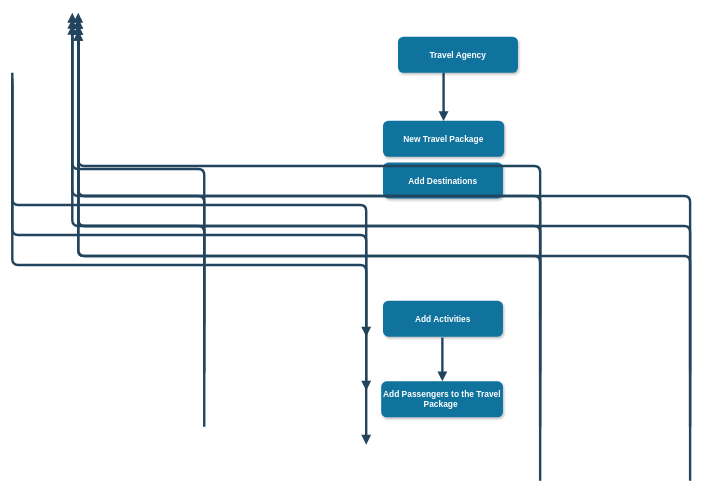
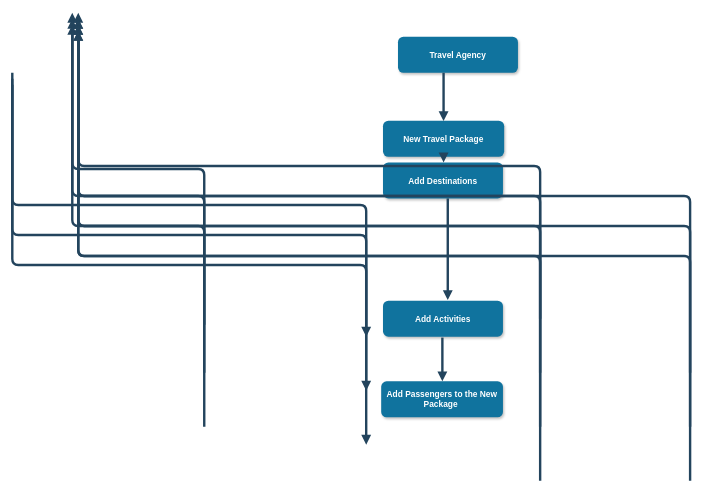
none -> (444, 157)
none -> (448, 243)
(442, 399) -> (442, 399)
